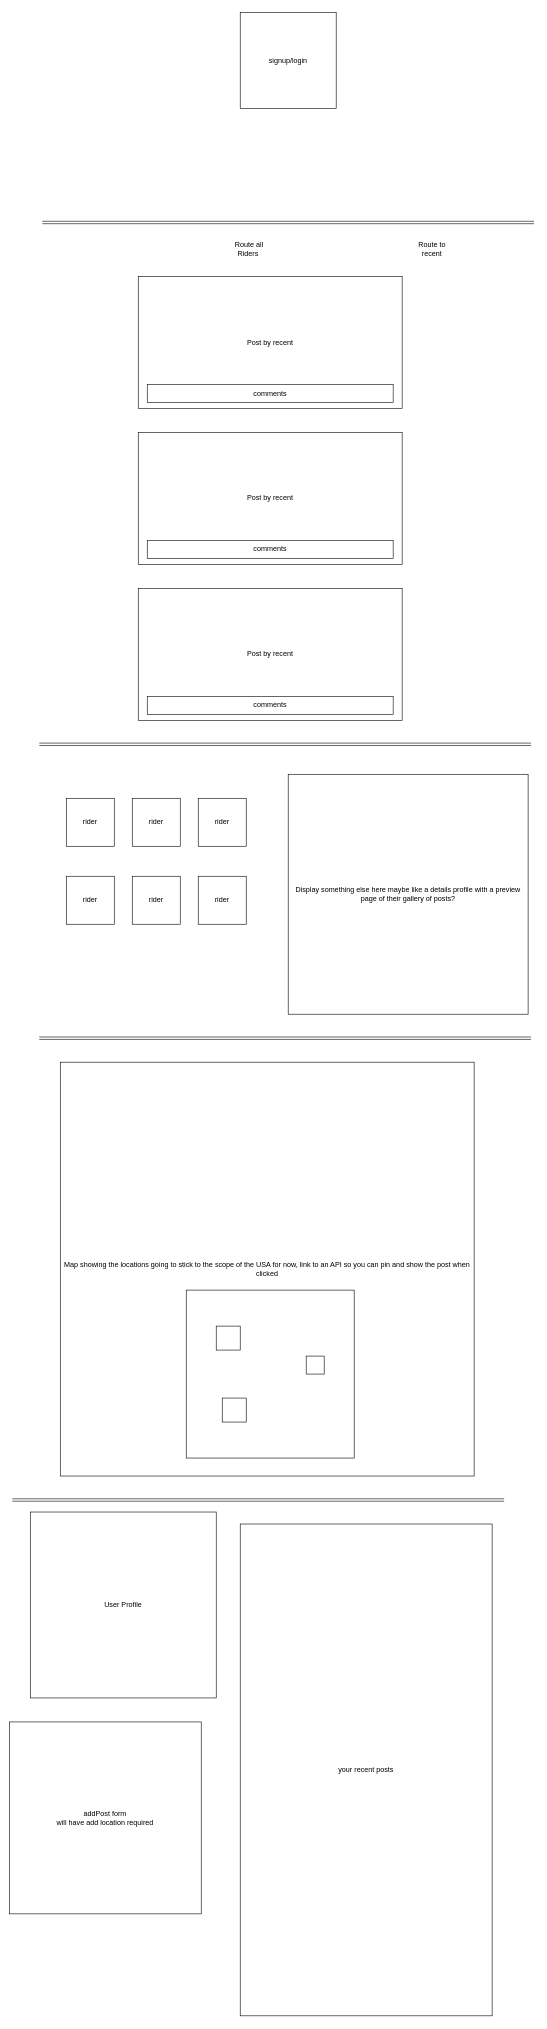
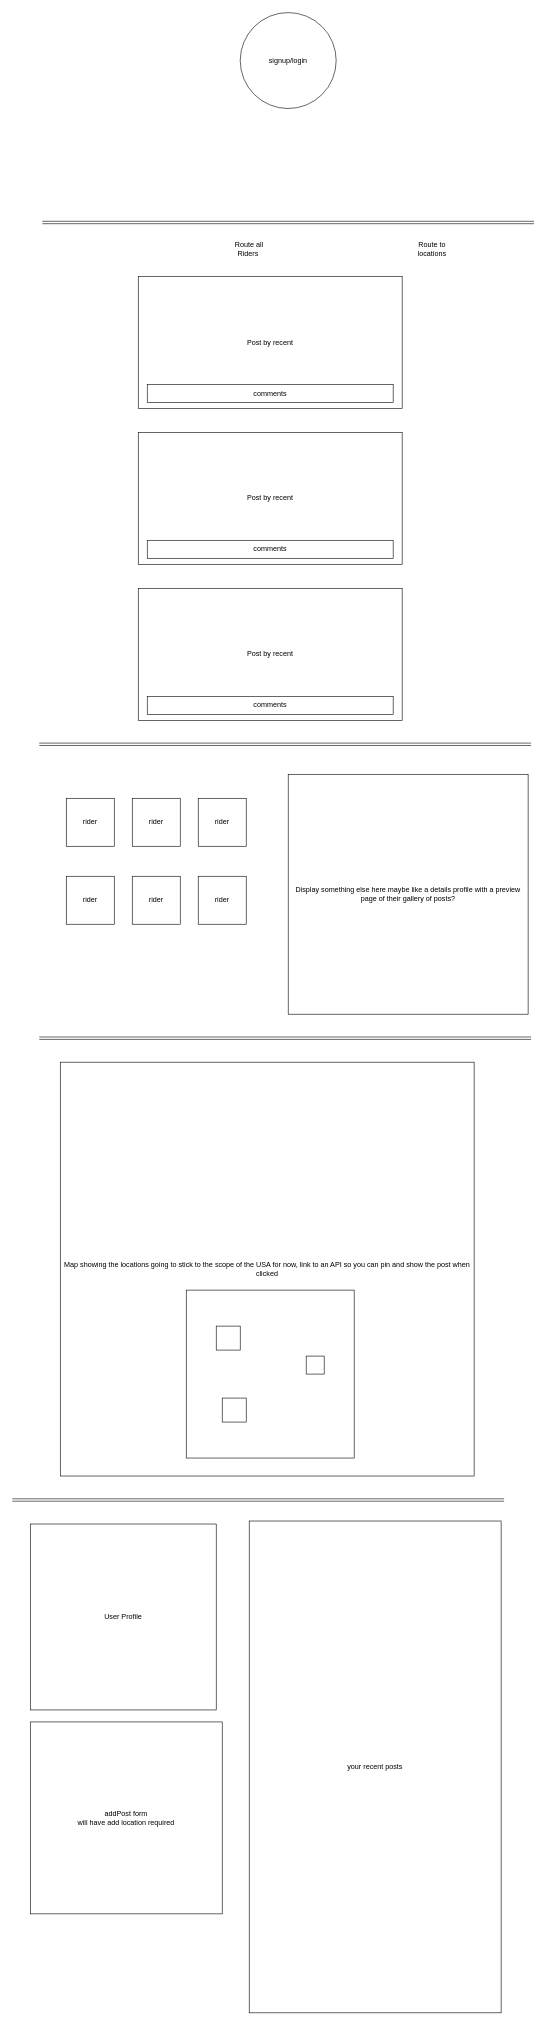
(288, 60) -> (288, 60)
(432, 249) -> (432, 249)
(123, 1605) -> (123, 1617)
(366, 1770) -> (375, 1767)
(105, 1818) -> (126, 1818)
